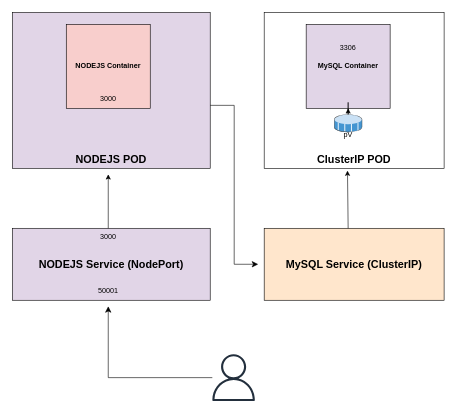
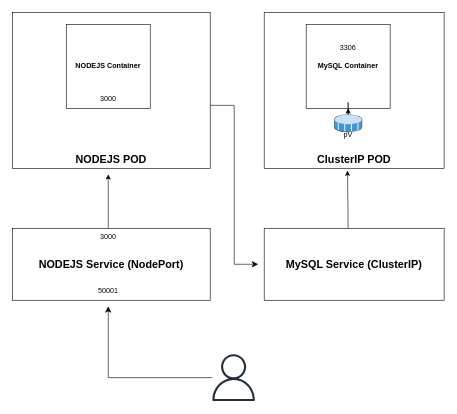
(108, 66) -> (108, 66)
(348, 66) -> (348, 66)
(111, 162) -> (111, 162)
(111, 264) -> (111, 264)
(354, 264) -> (354, 264)
